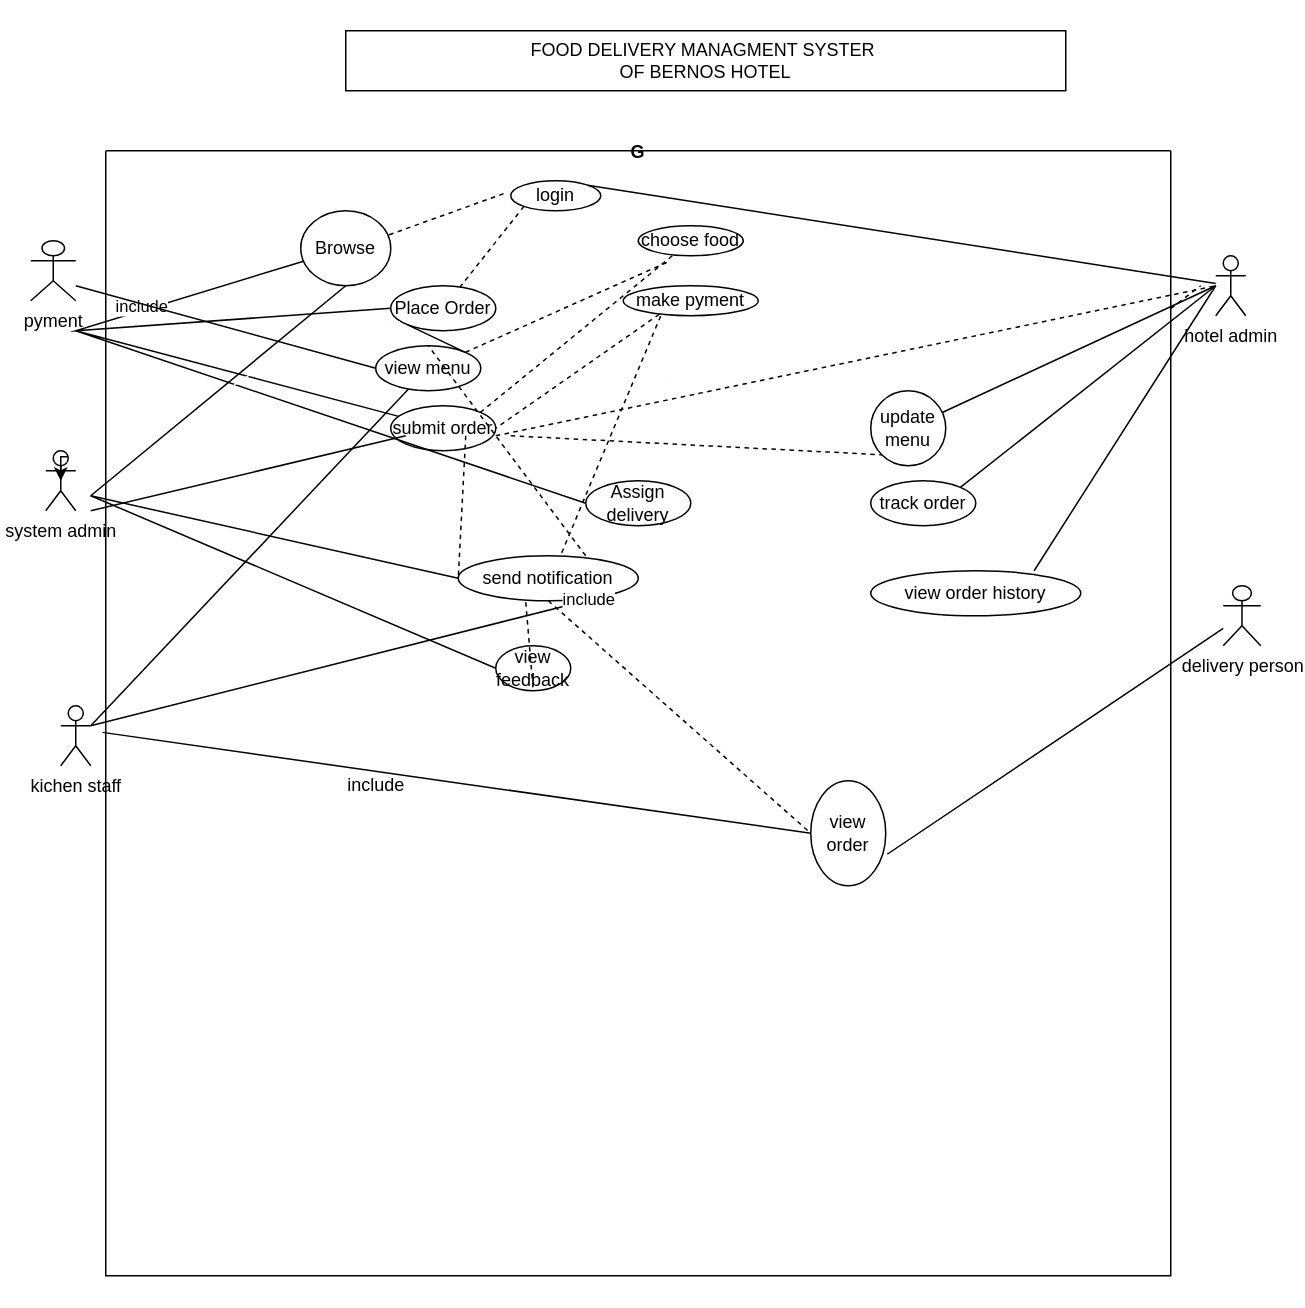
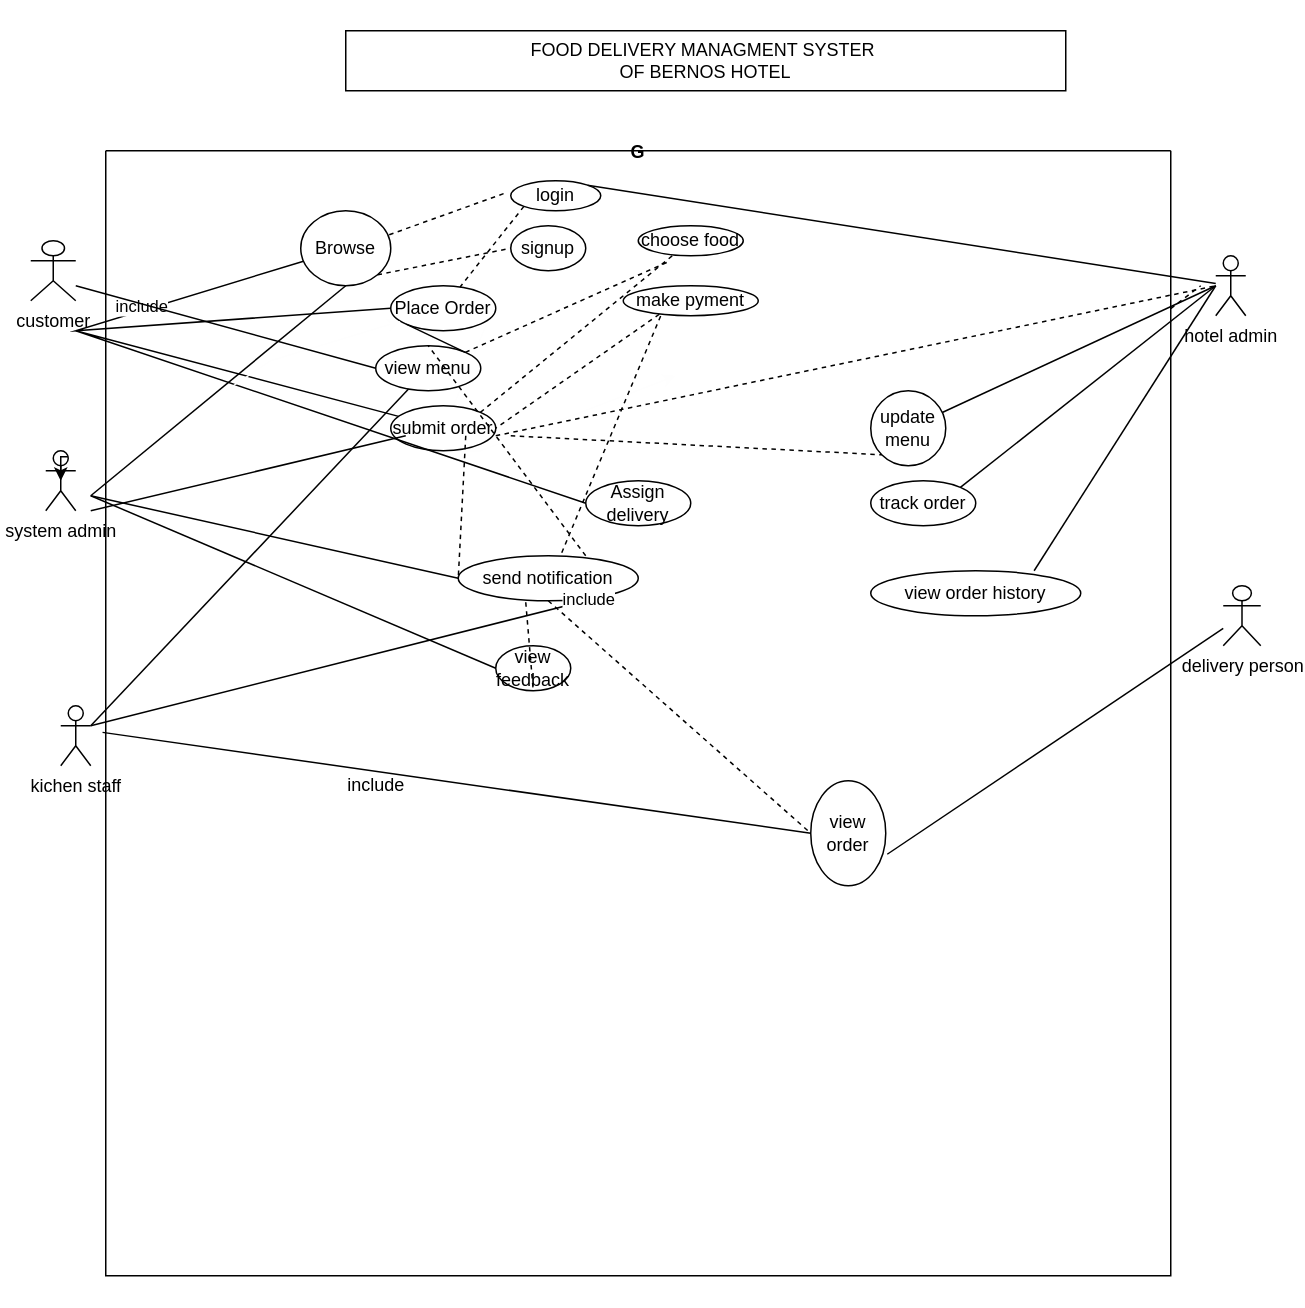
none -> (548, 248)
none -> (430, 264)
(54, 322) -> (54, 322)
